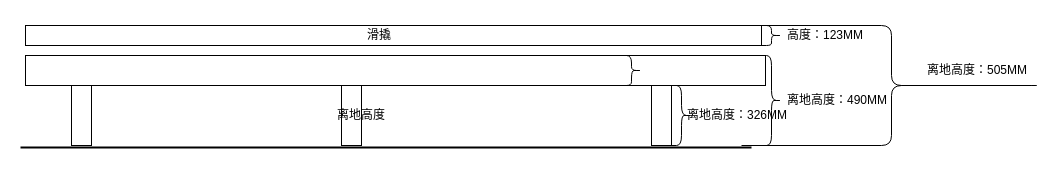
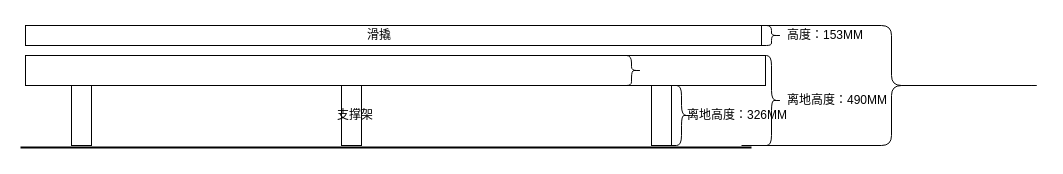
(822, 36) -> (822, 36)
(982, 71) -> none
(362, 116) -> (356, 116)
